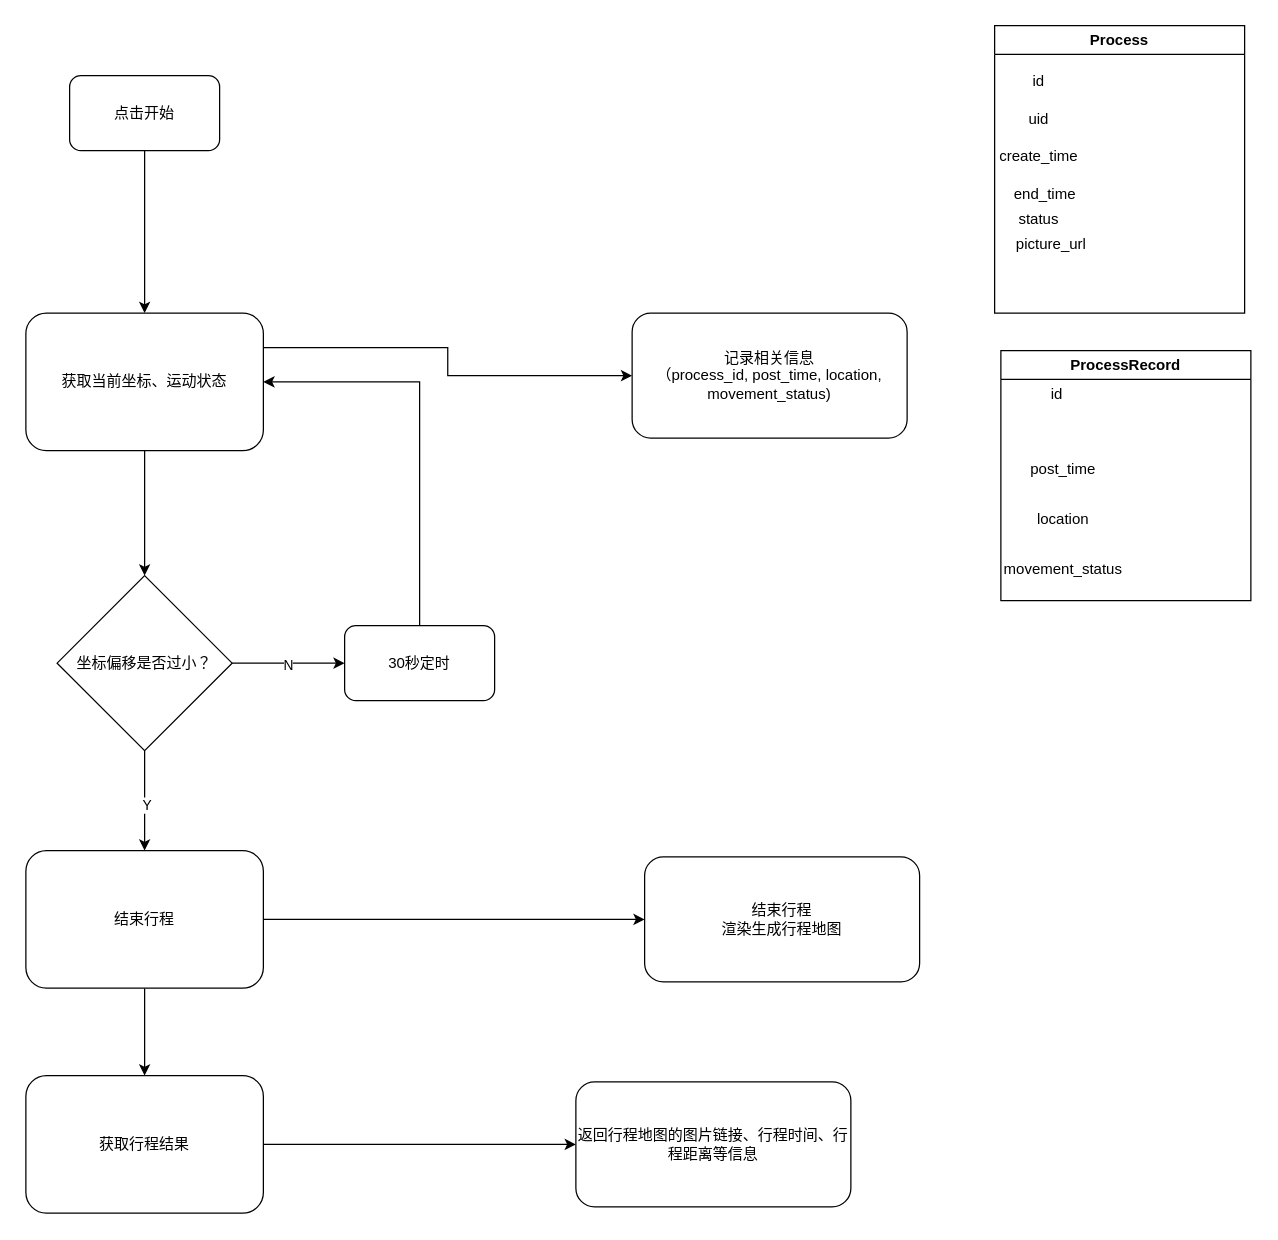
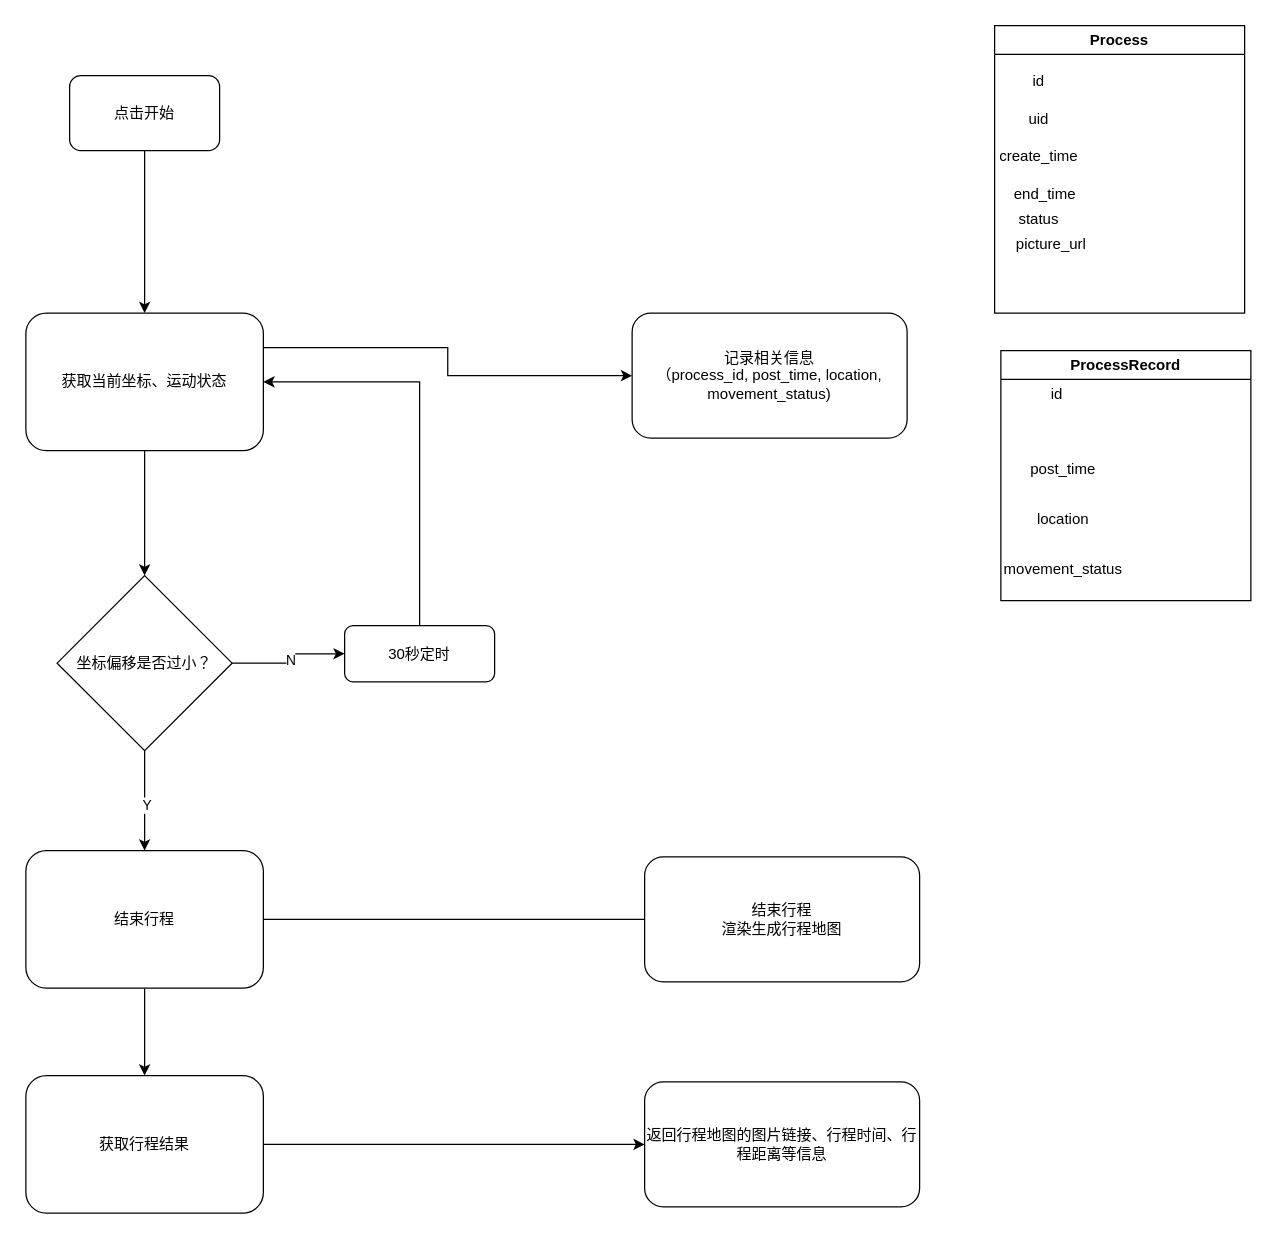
(419, 663) -> (419, 654)
(634, 919) -> (638, 919)
(713, 1144) -> (782, 1144)
